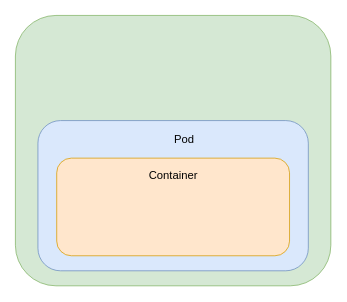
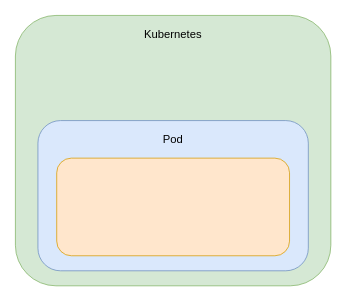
none -> (173, 34)
(184, 139) -> (173, 139)
(173, 174) -> none
